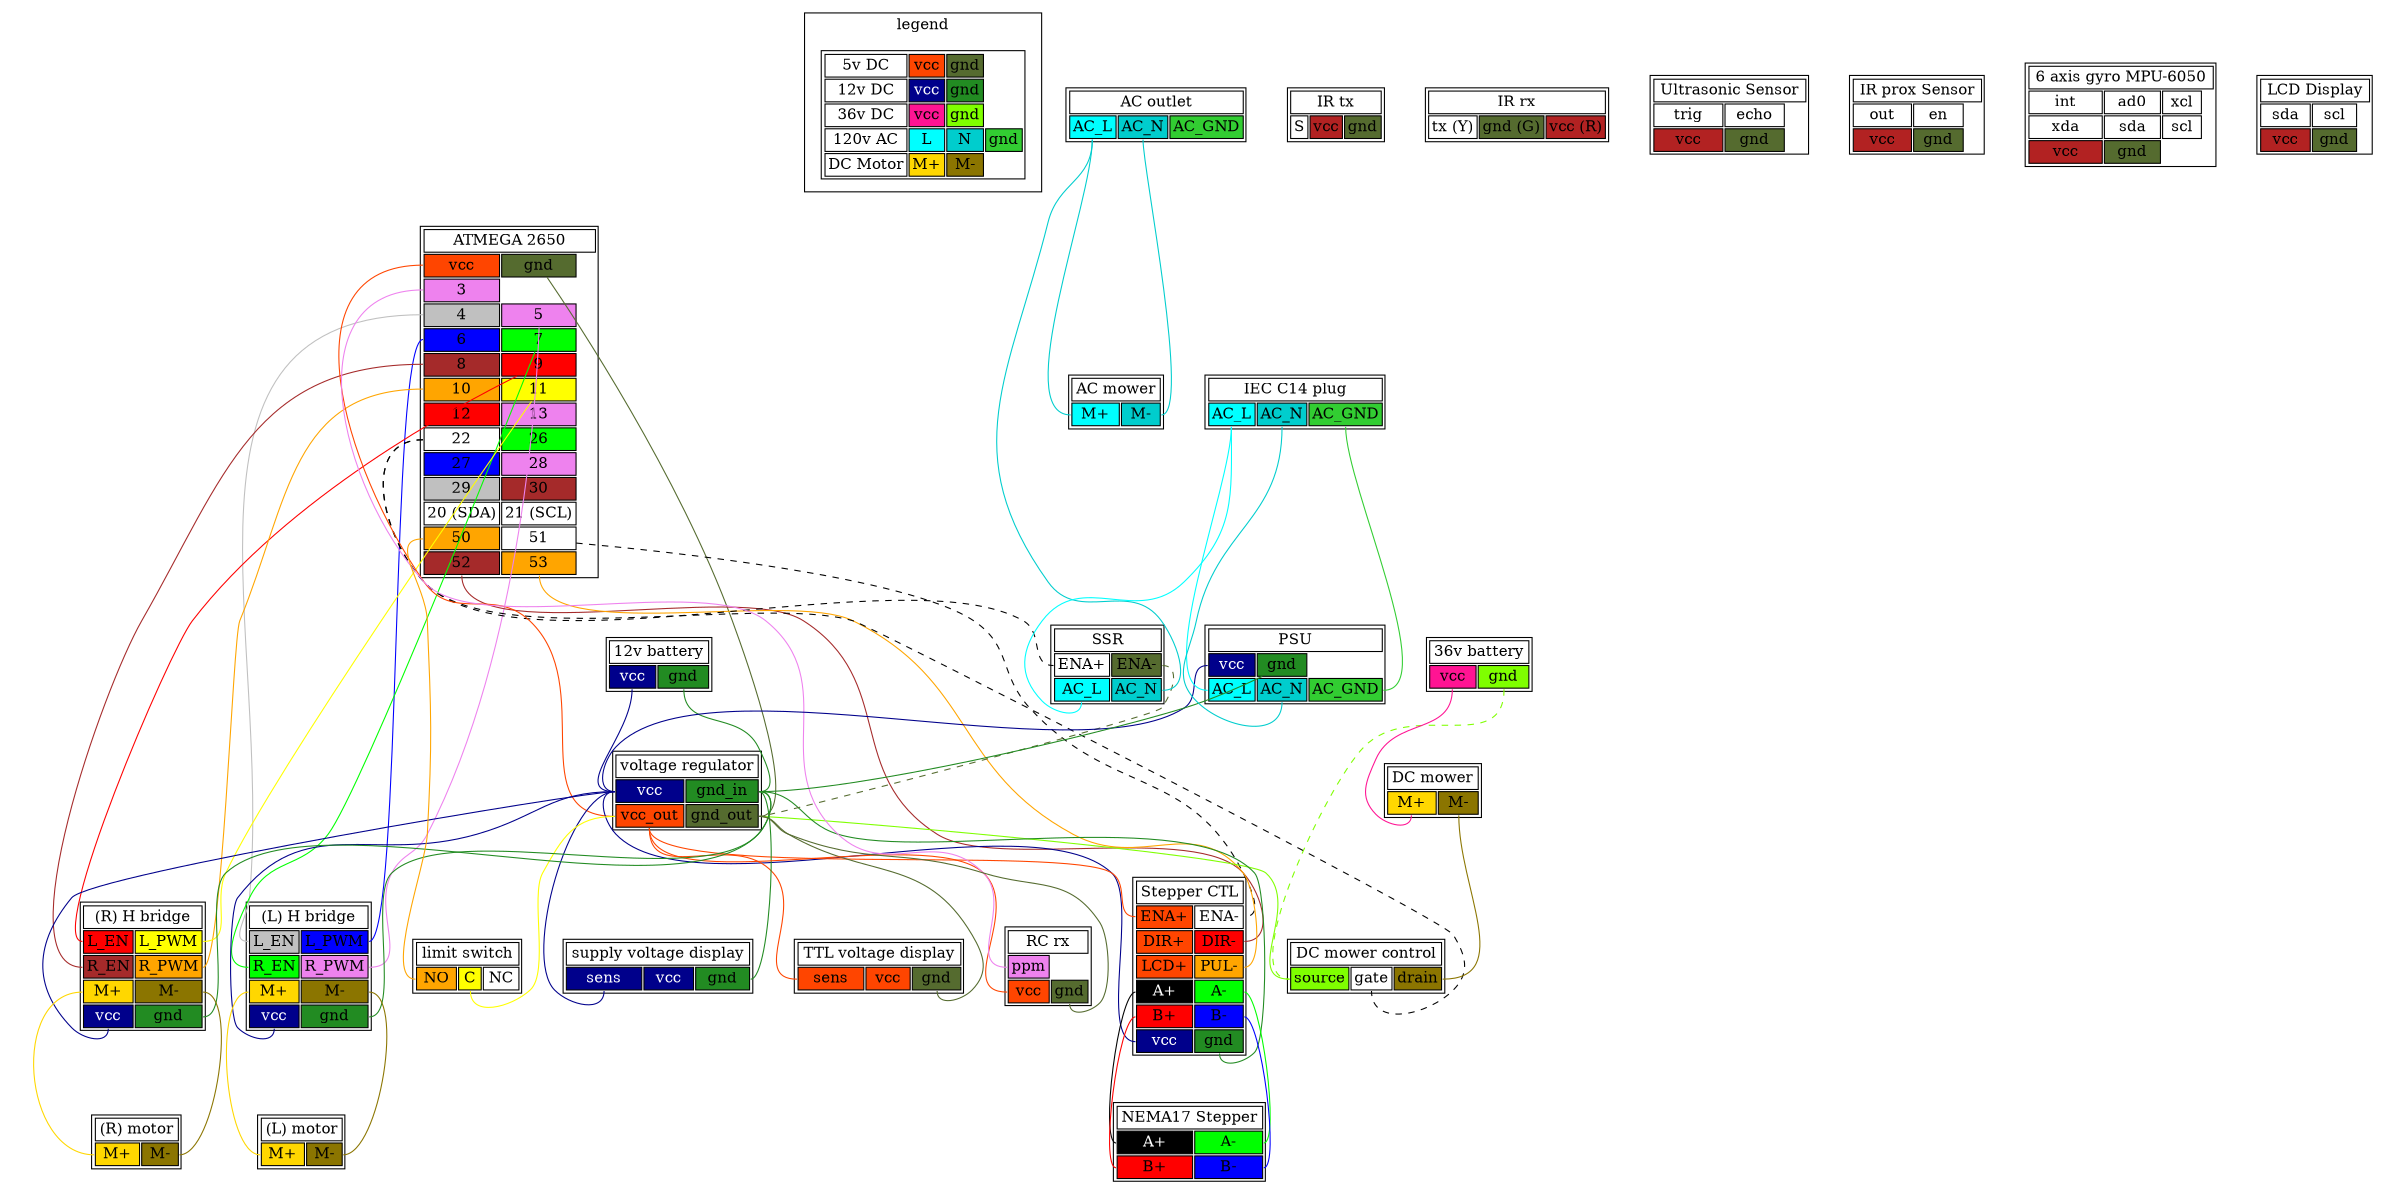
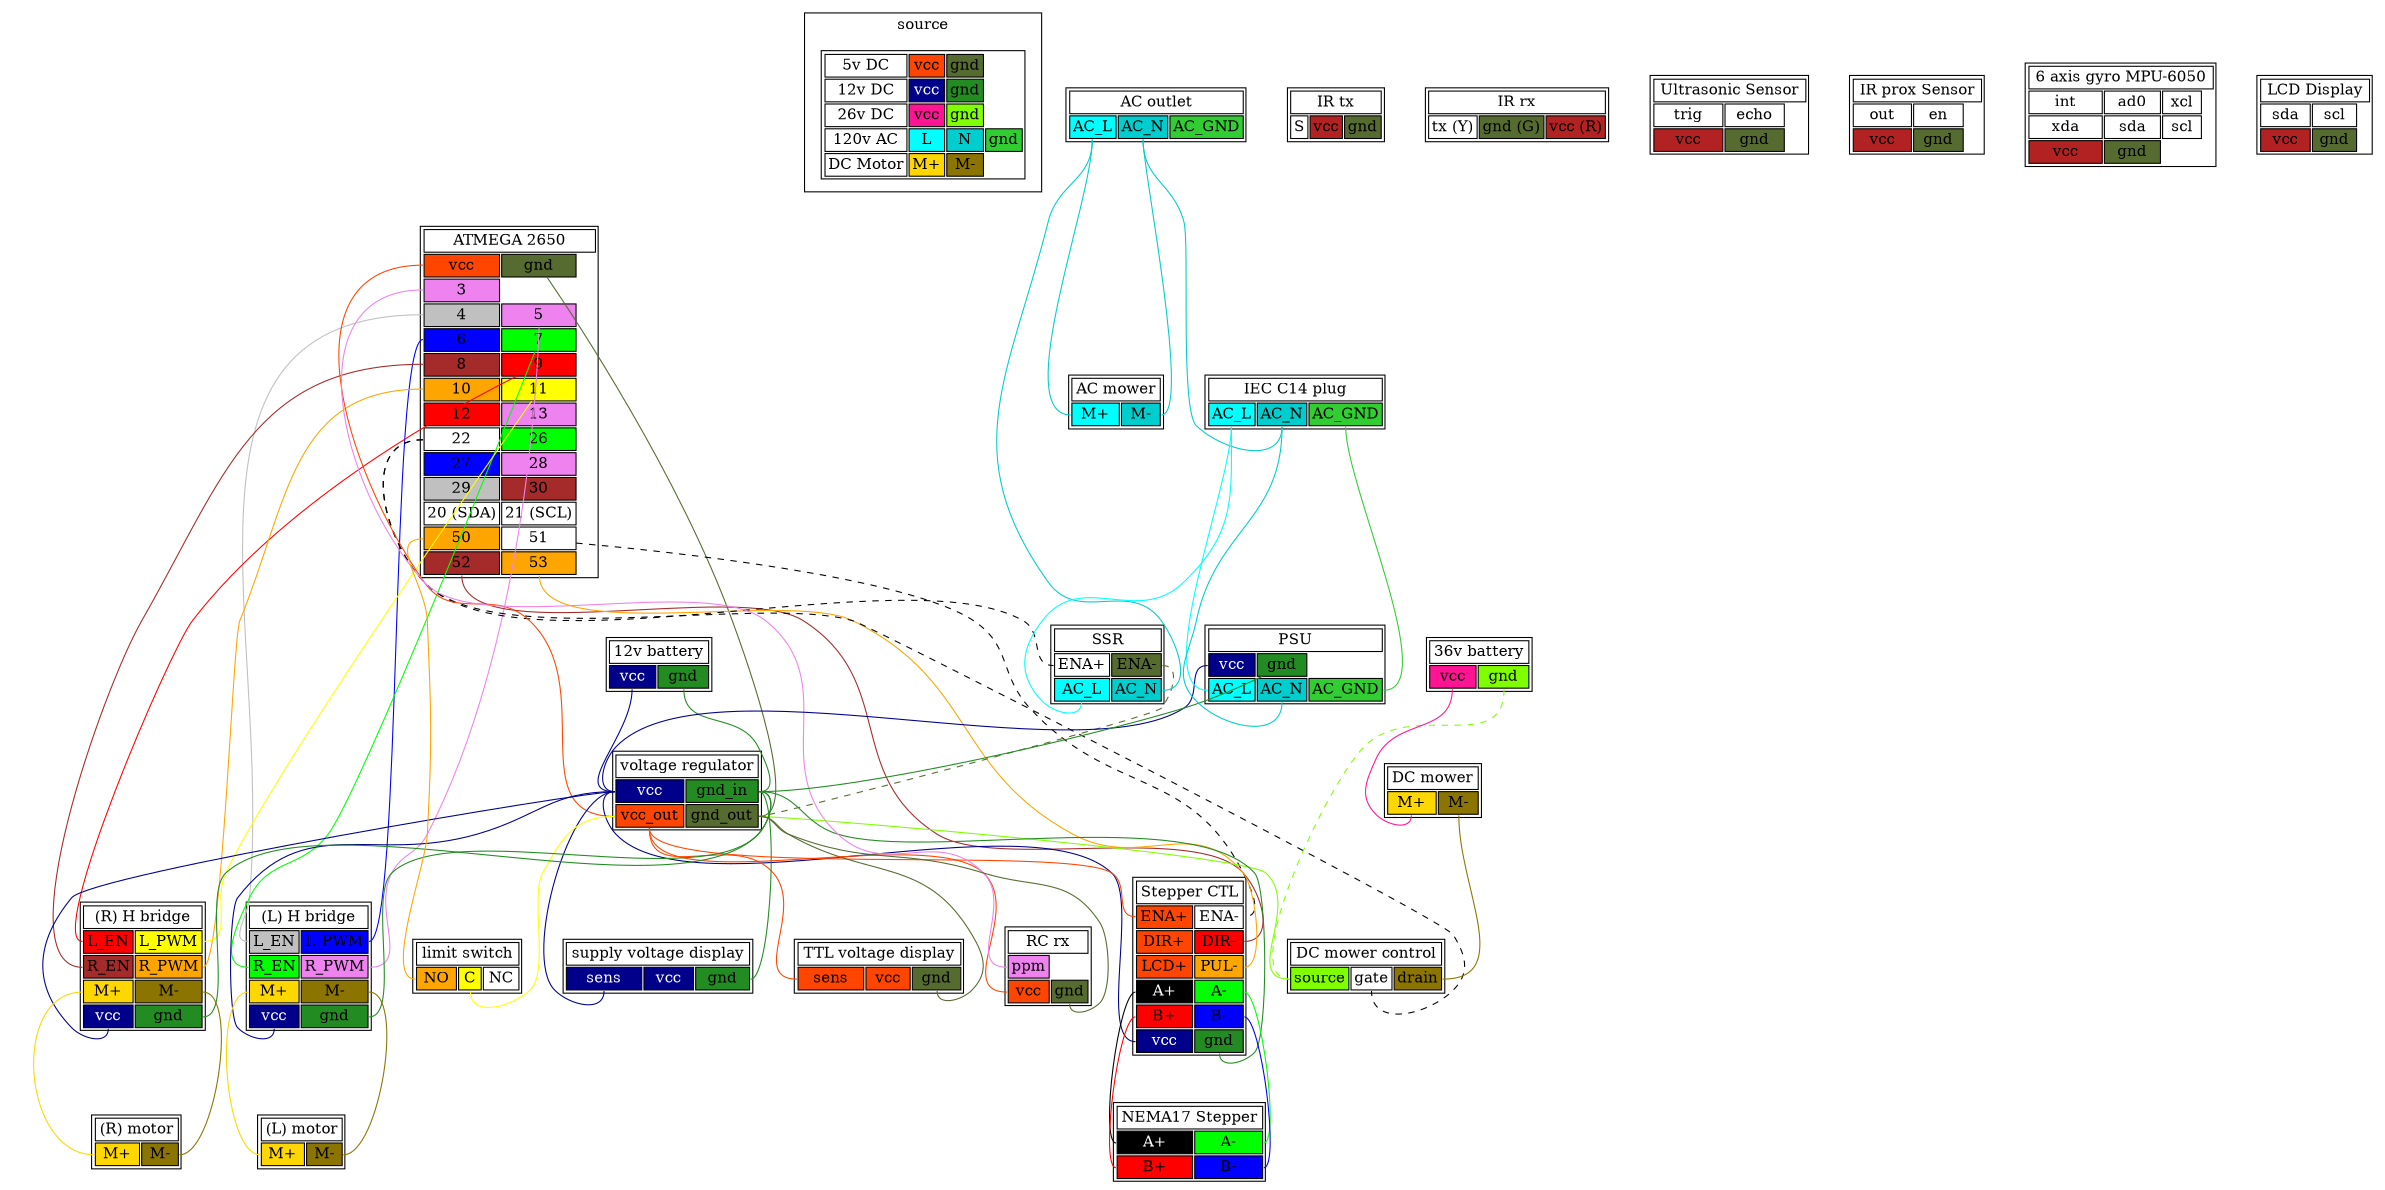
(923, 25) -> (923, 25)
(866, 115) -> (866, 115)
none -> (1186, 330)
